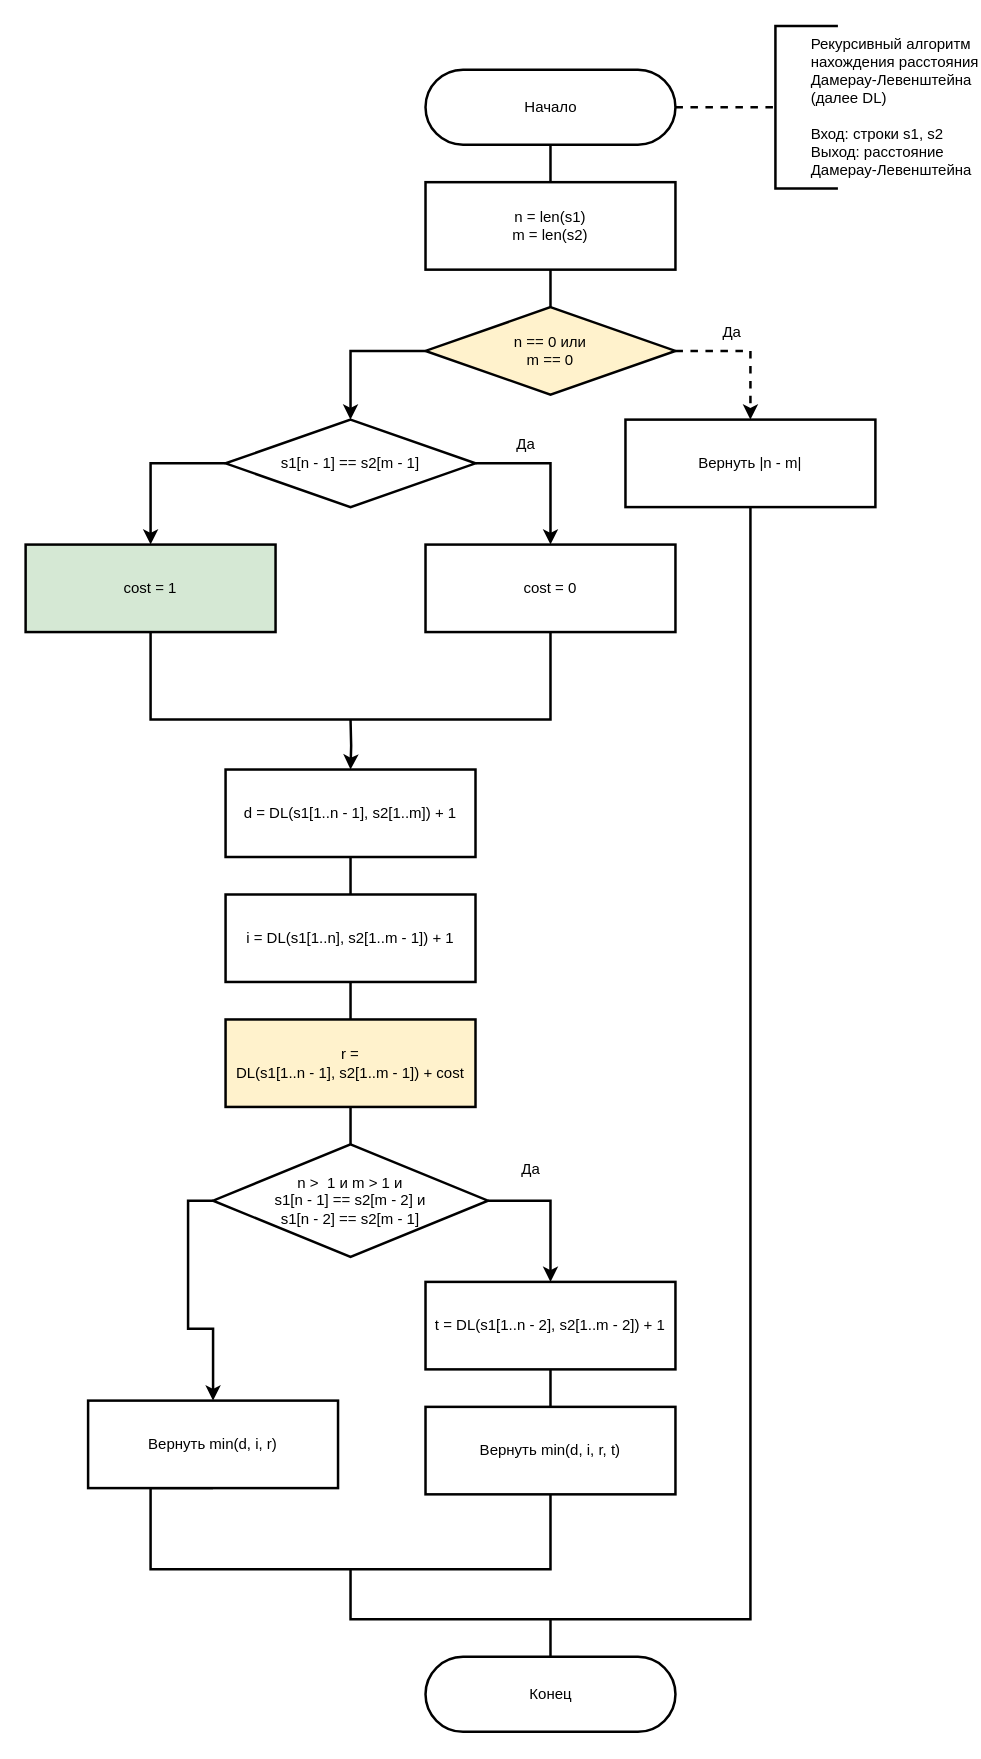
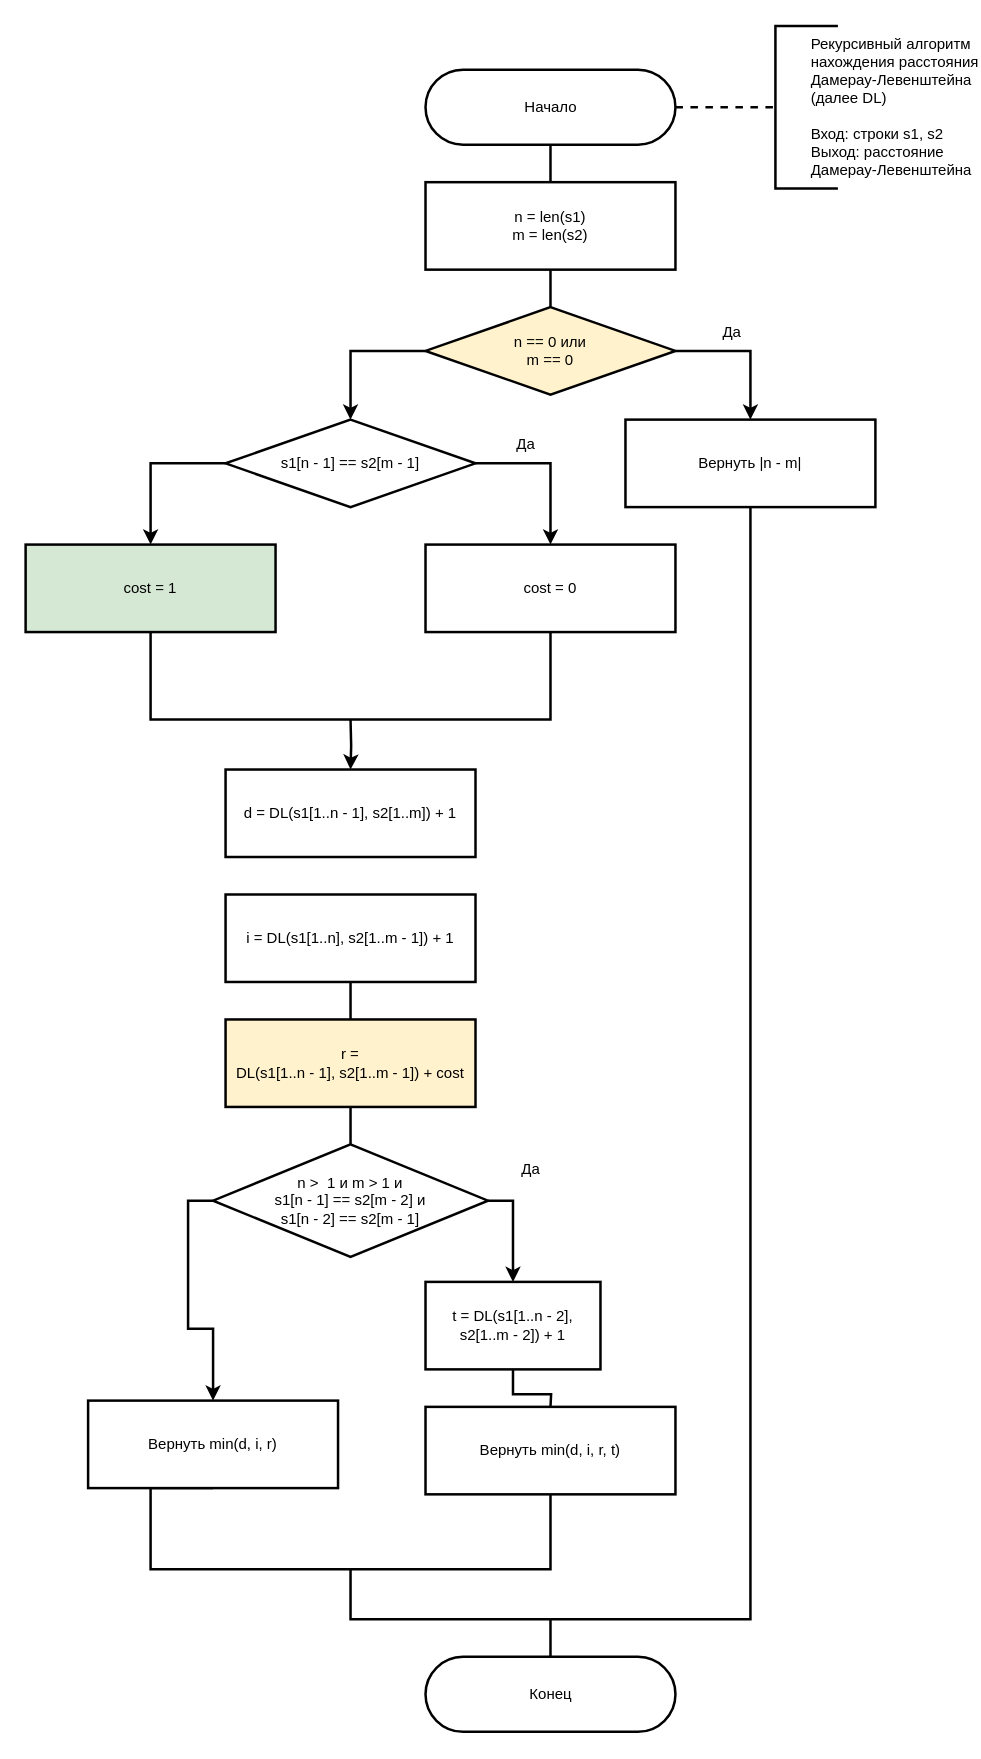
(745, 351) -> (745, 351)
(351, 875) -> none
(551, 1326) -> (513, 1326)
